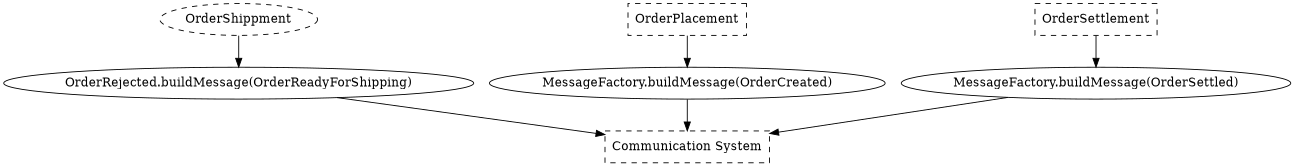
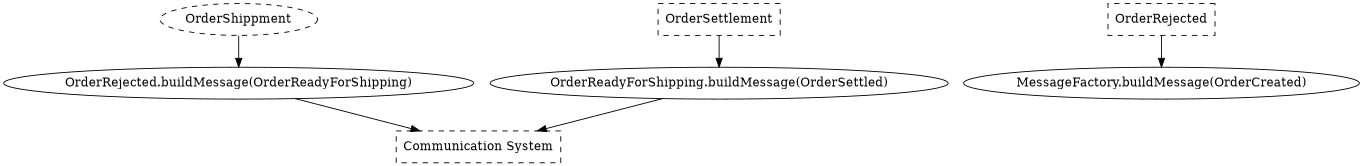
(687, 19) -> (1161, 19)
(1096, 83) -> (719, 83)
(687, 111) -> none
